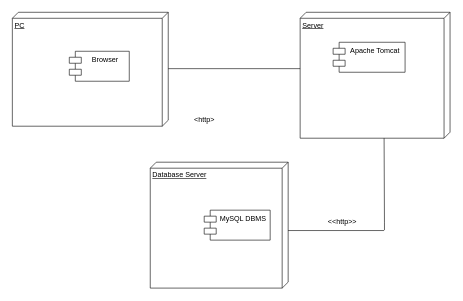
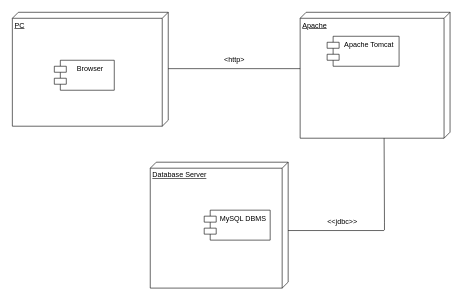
(315, 26) -> (315, 26)
(369, 57) -> (363, 51)
(99, 66) -> (84, 75)
(204, 120) -> (234, 60)
(343, 222) -> (343, 222)
